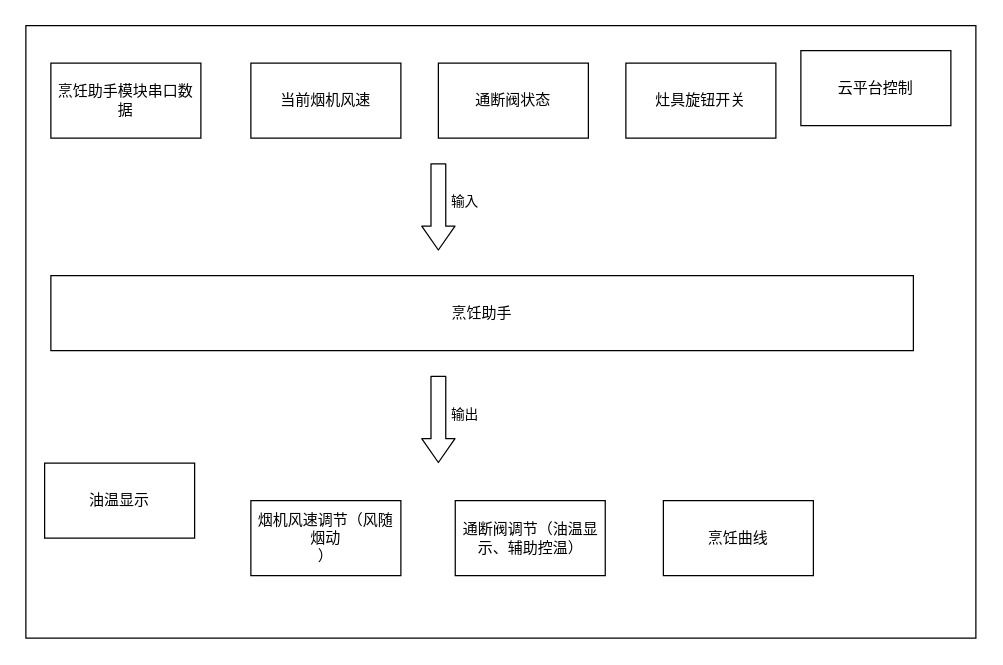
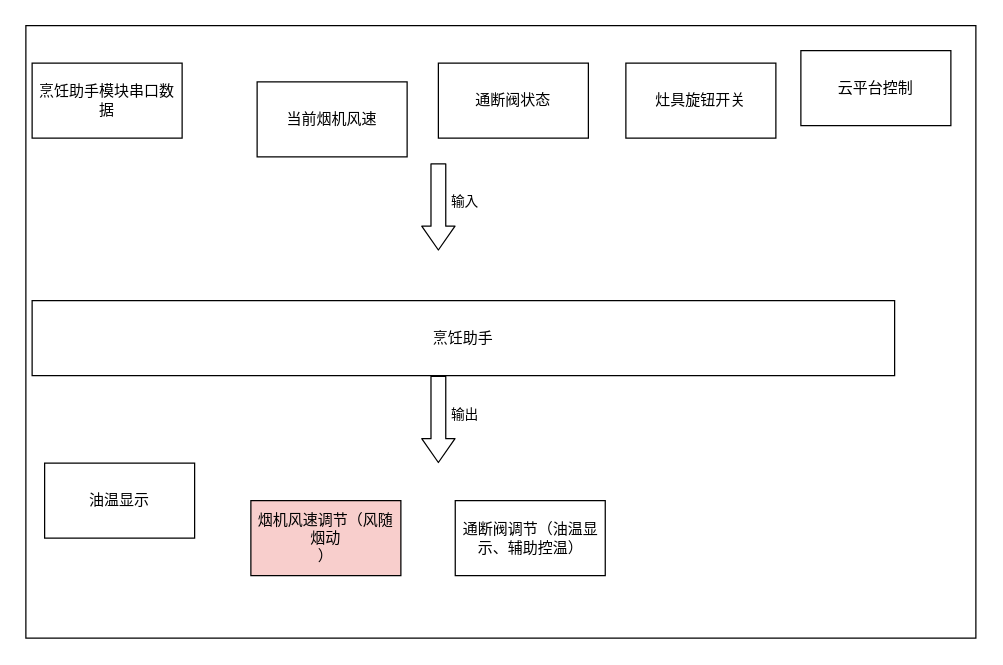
(126, 101) -> (107, 101)
(326, 101) -> (332, 119)
(482, 313) -> (463, 338)
(326, 538) -> (326, 538)
(738, 538) -> none
